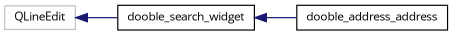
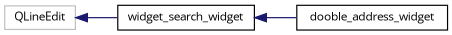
(186, 18) -> (186, 18)
(372, 18) -> (372, 18)
